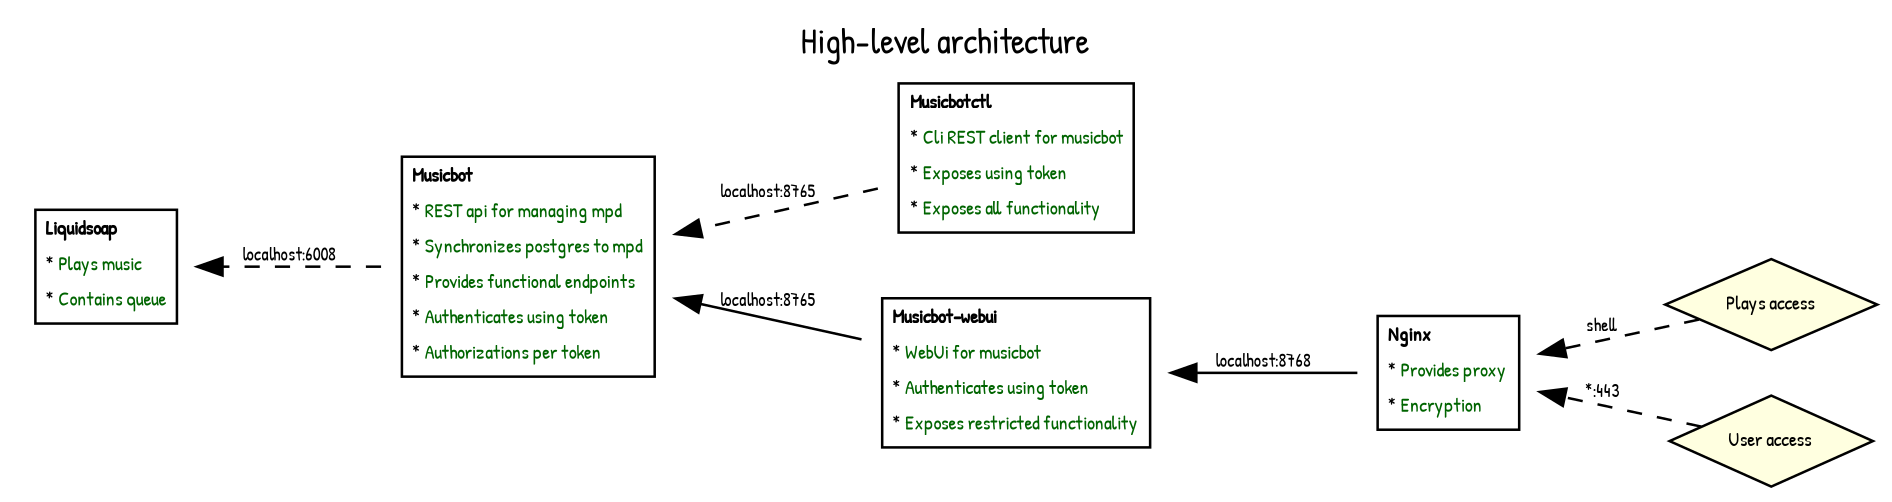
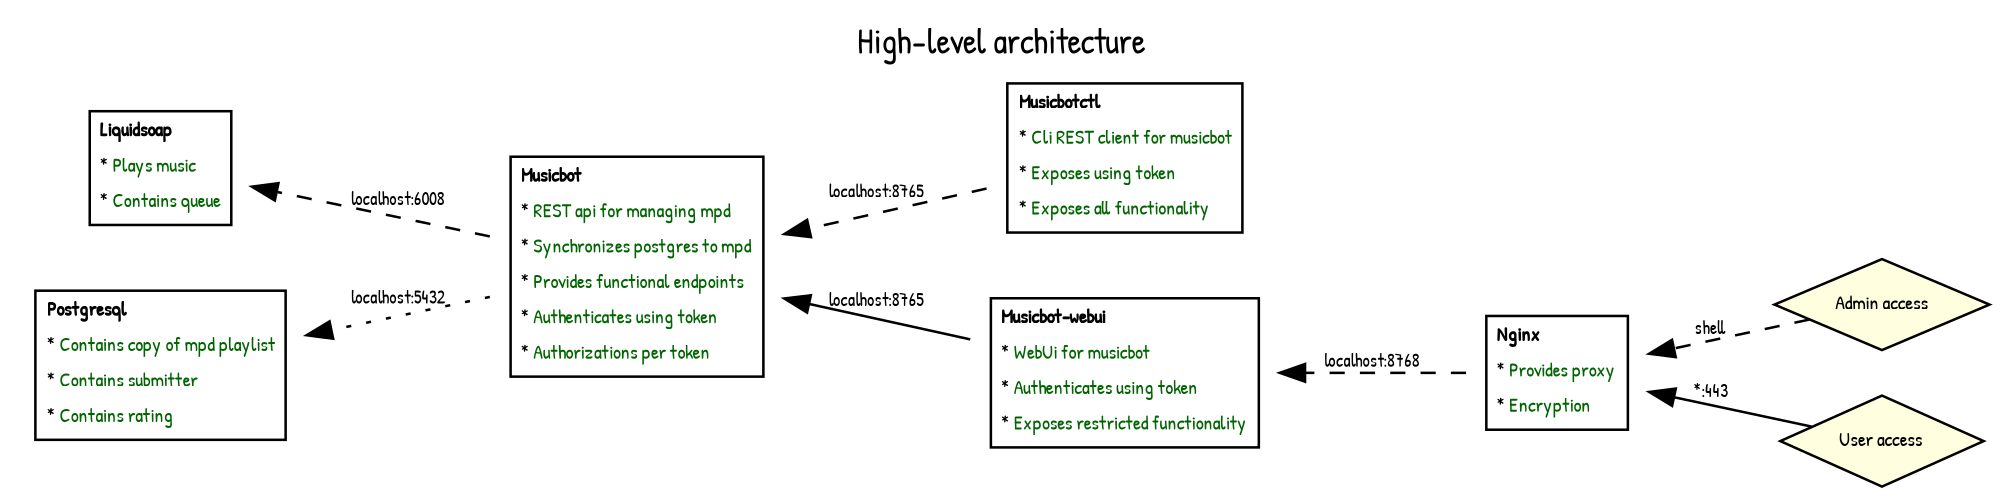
(1771, 305) -> (1882, 305)
none -> (161, 365)
(1277, 373) -> (1386, 373)
(1633, 412) -> (1743, 412)
